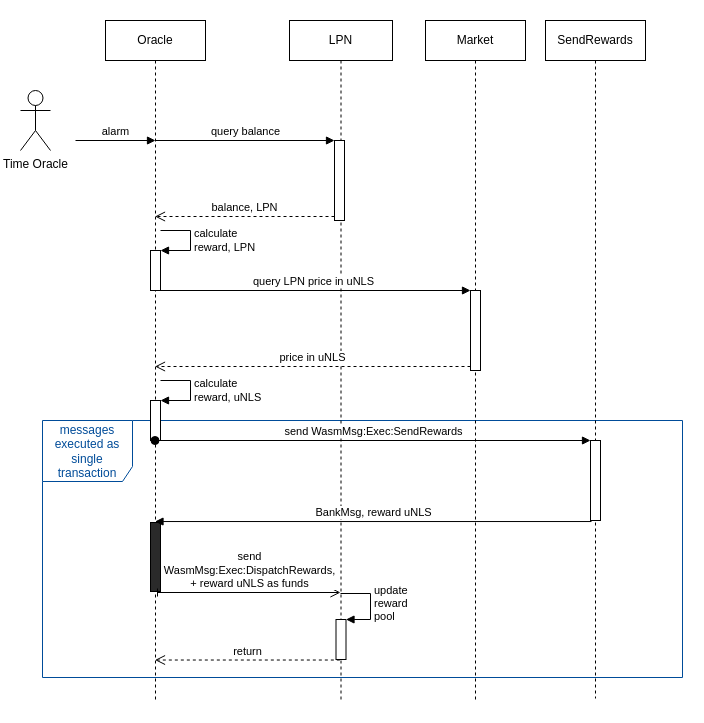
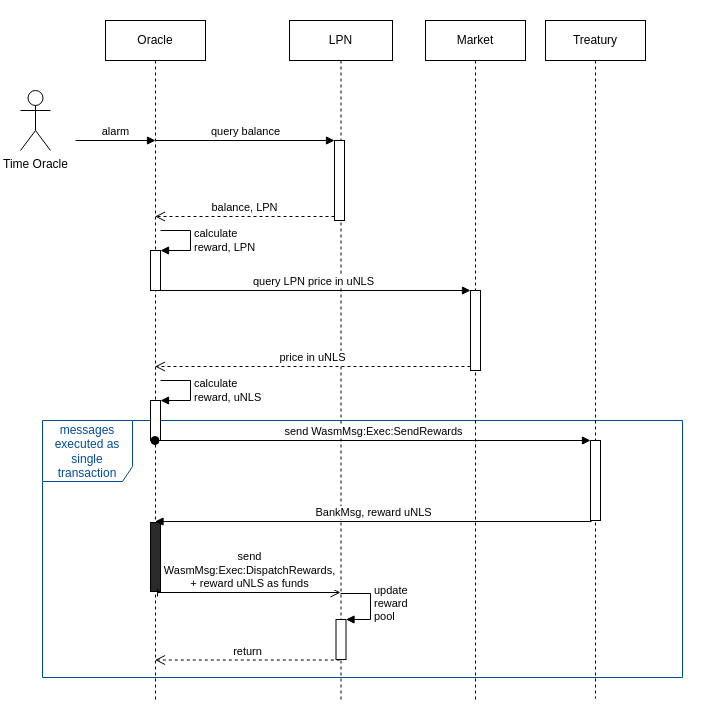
(596, 41) -> (596, 41)
